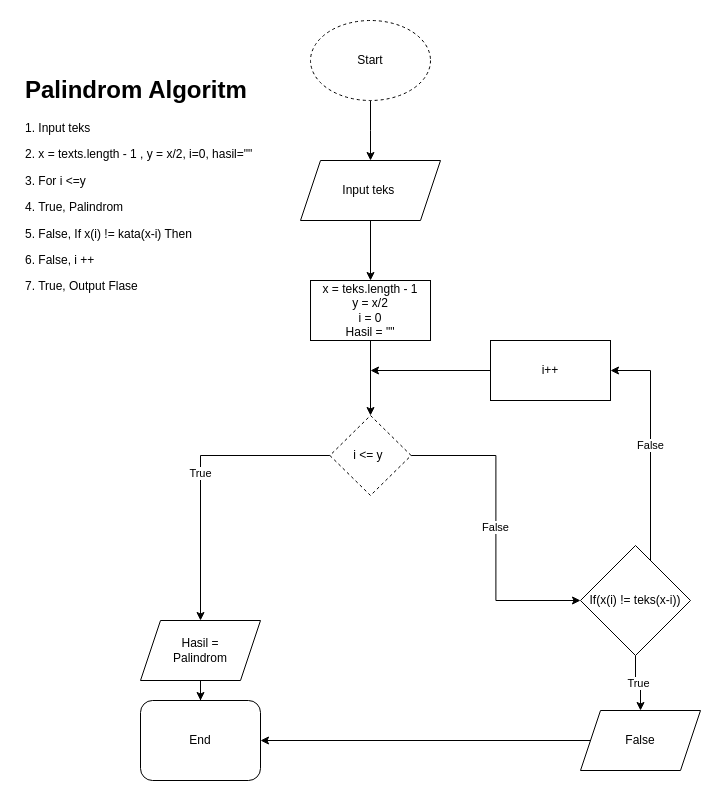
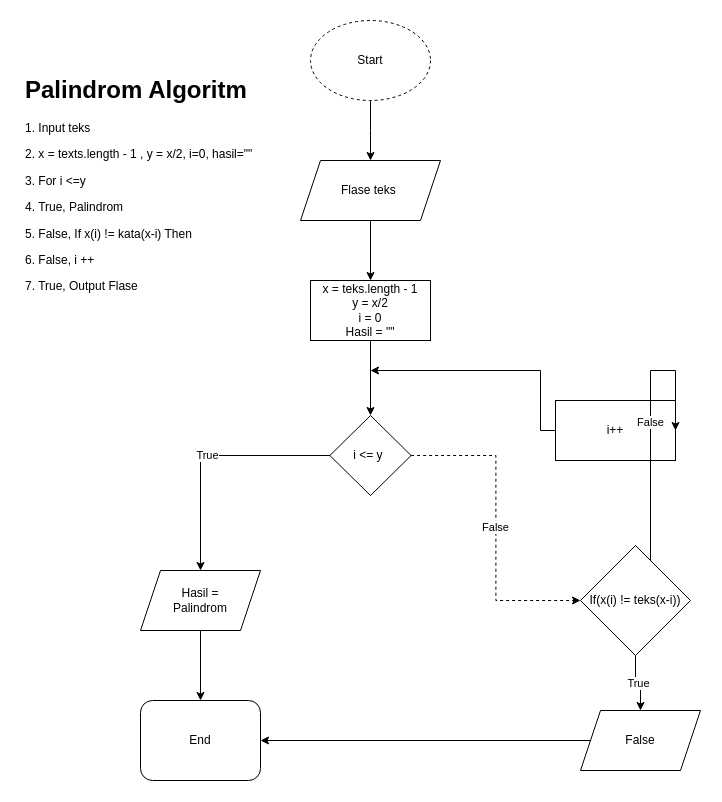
(371, 191) -> (371, 191)
(551, 371) -> (616, 431)
(371, 456) -> (371, 456)
(486, 456) -> (486, 456)
(201, 651) -> (201, 601)
